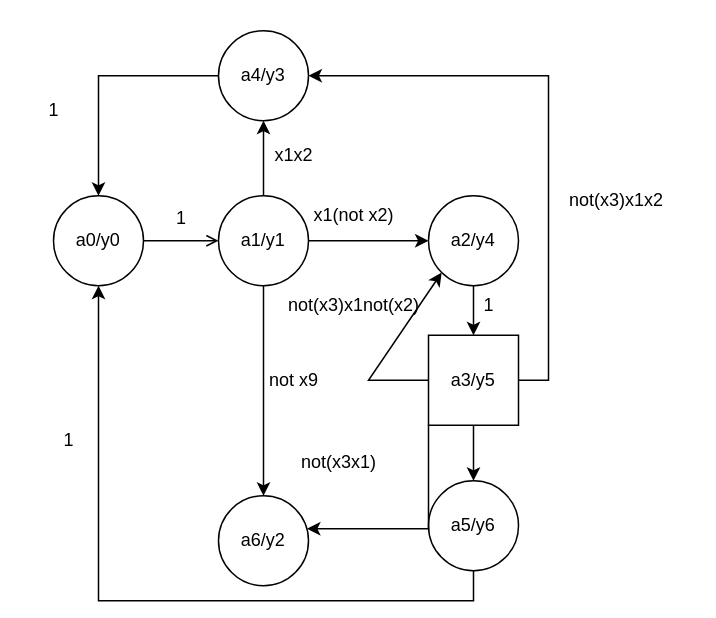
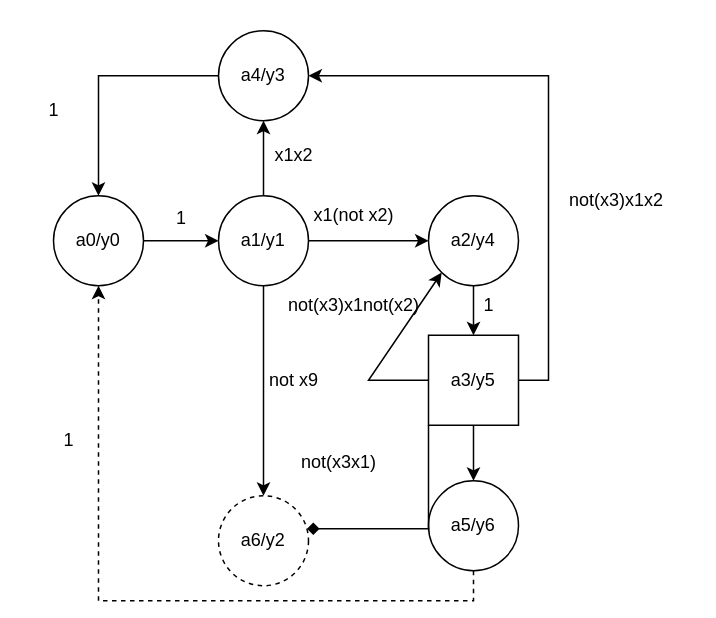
(209, 241) -> (207, 241)
(318, 529) -> (319, 529)
(263, 541) -> (263, 541)
(147, 601) -> (147, 601)
